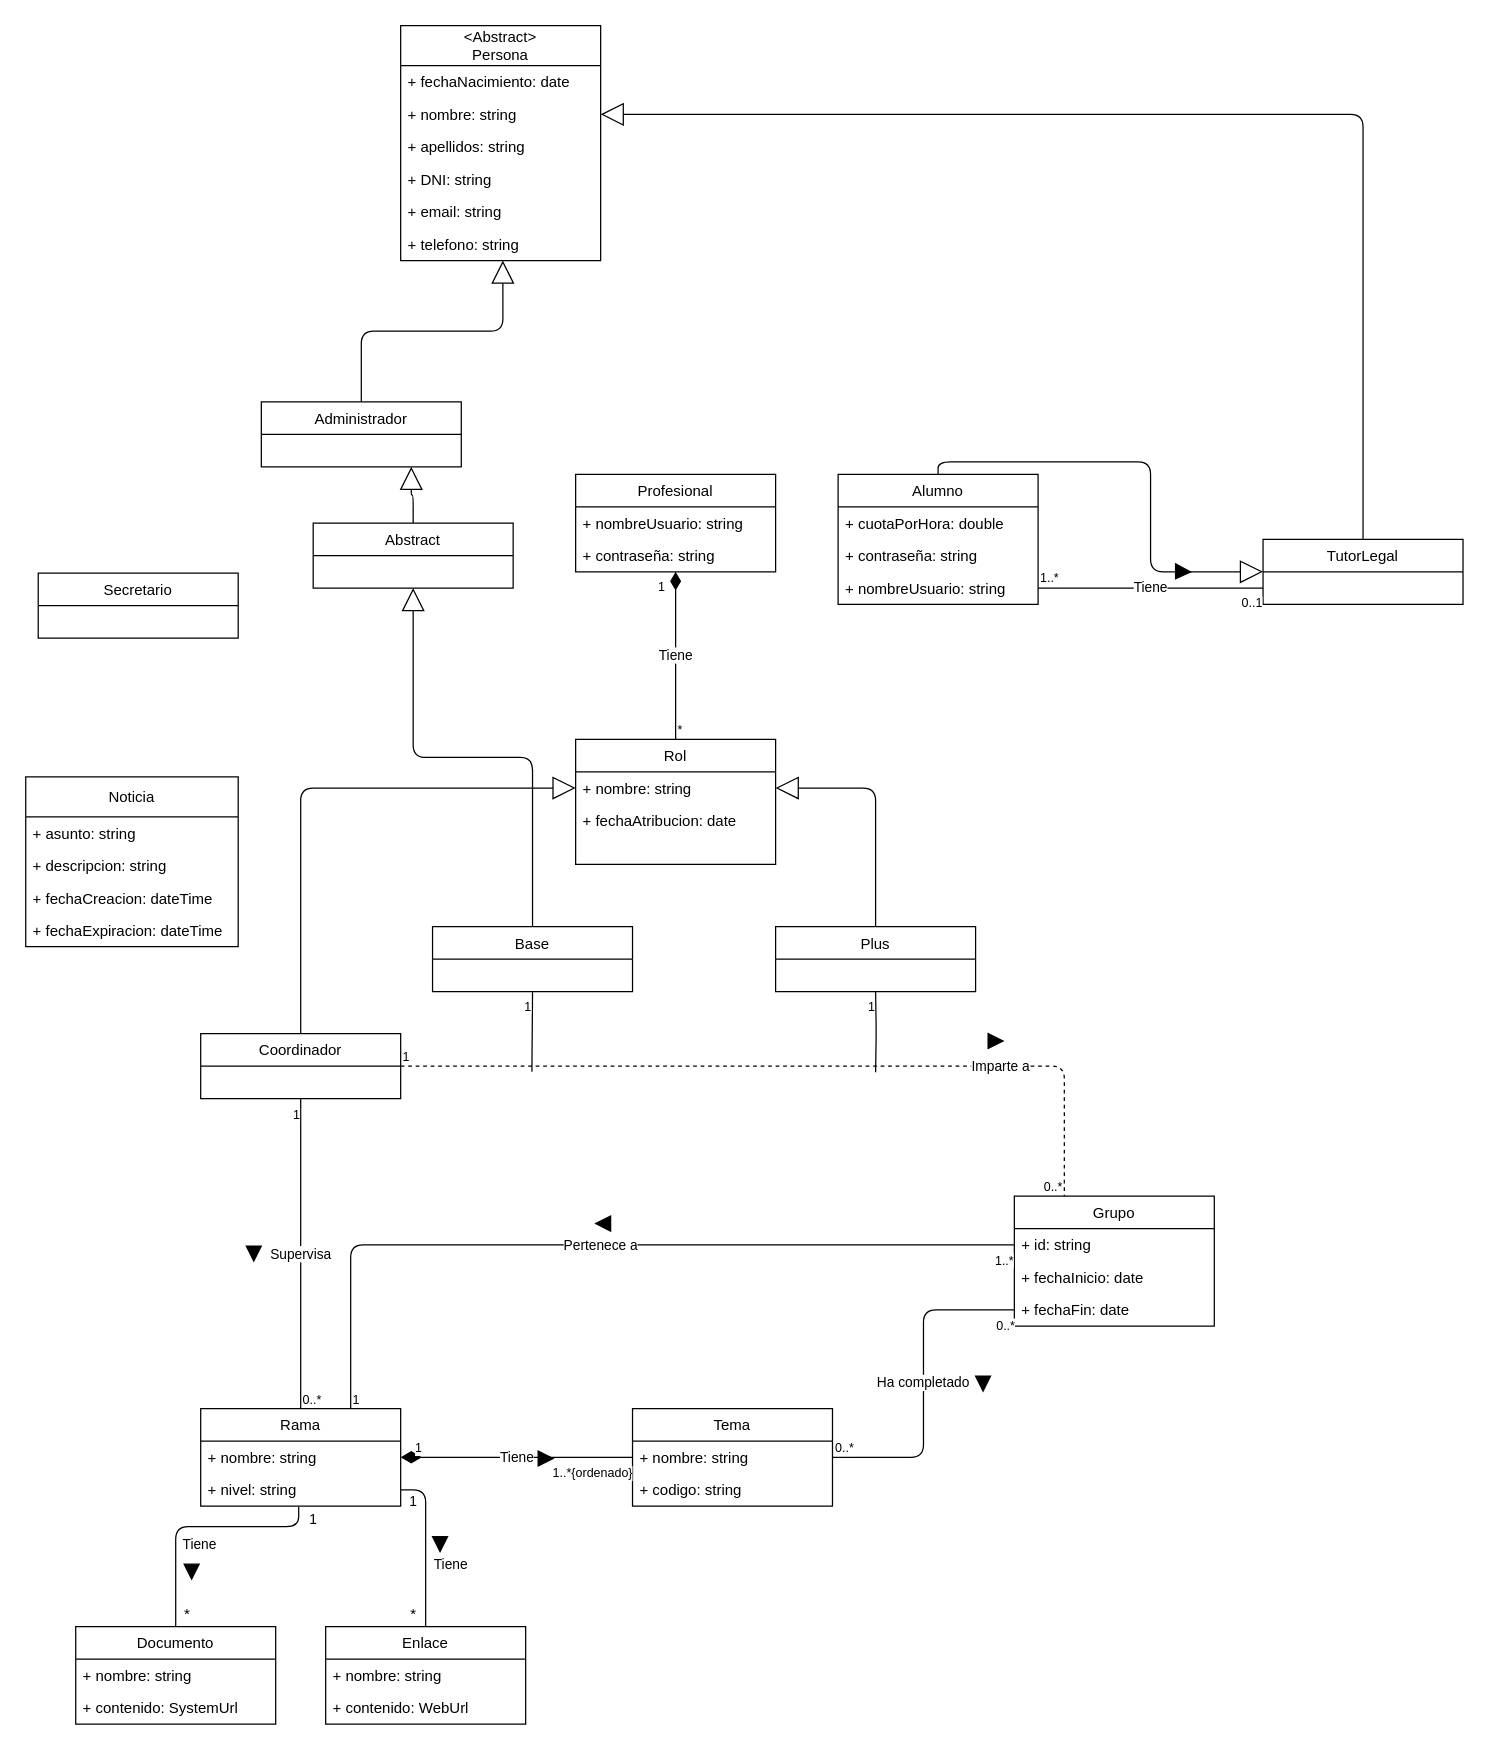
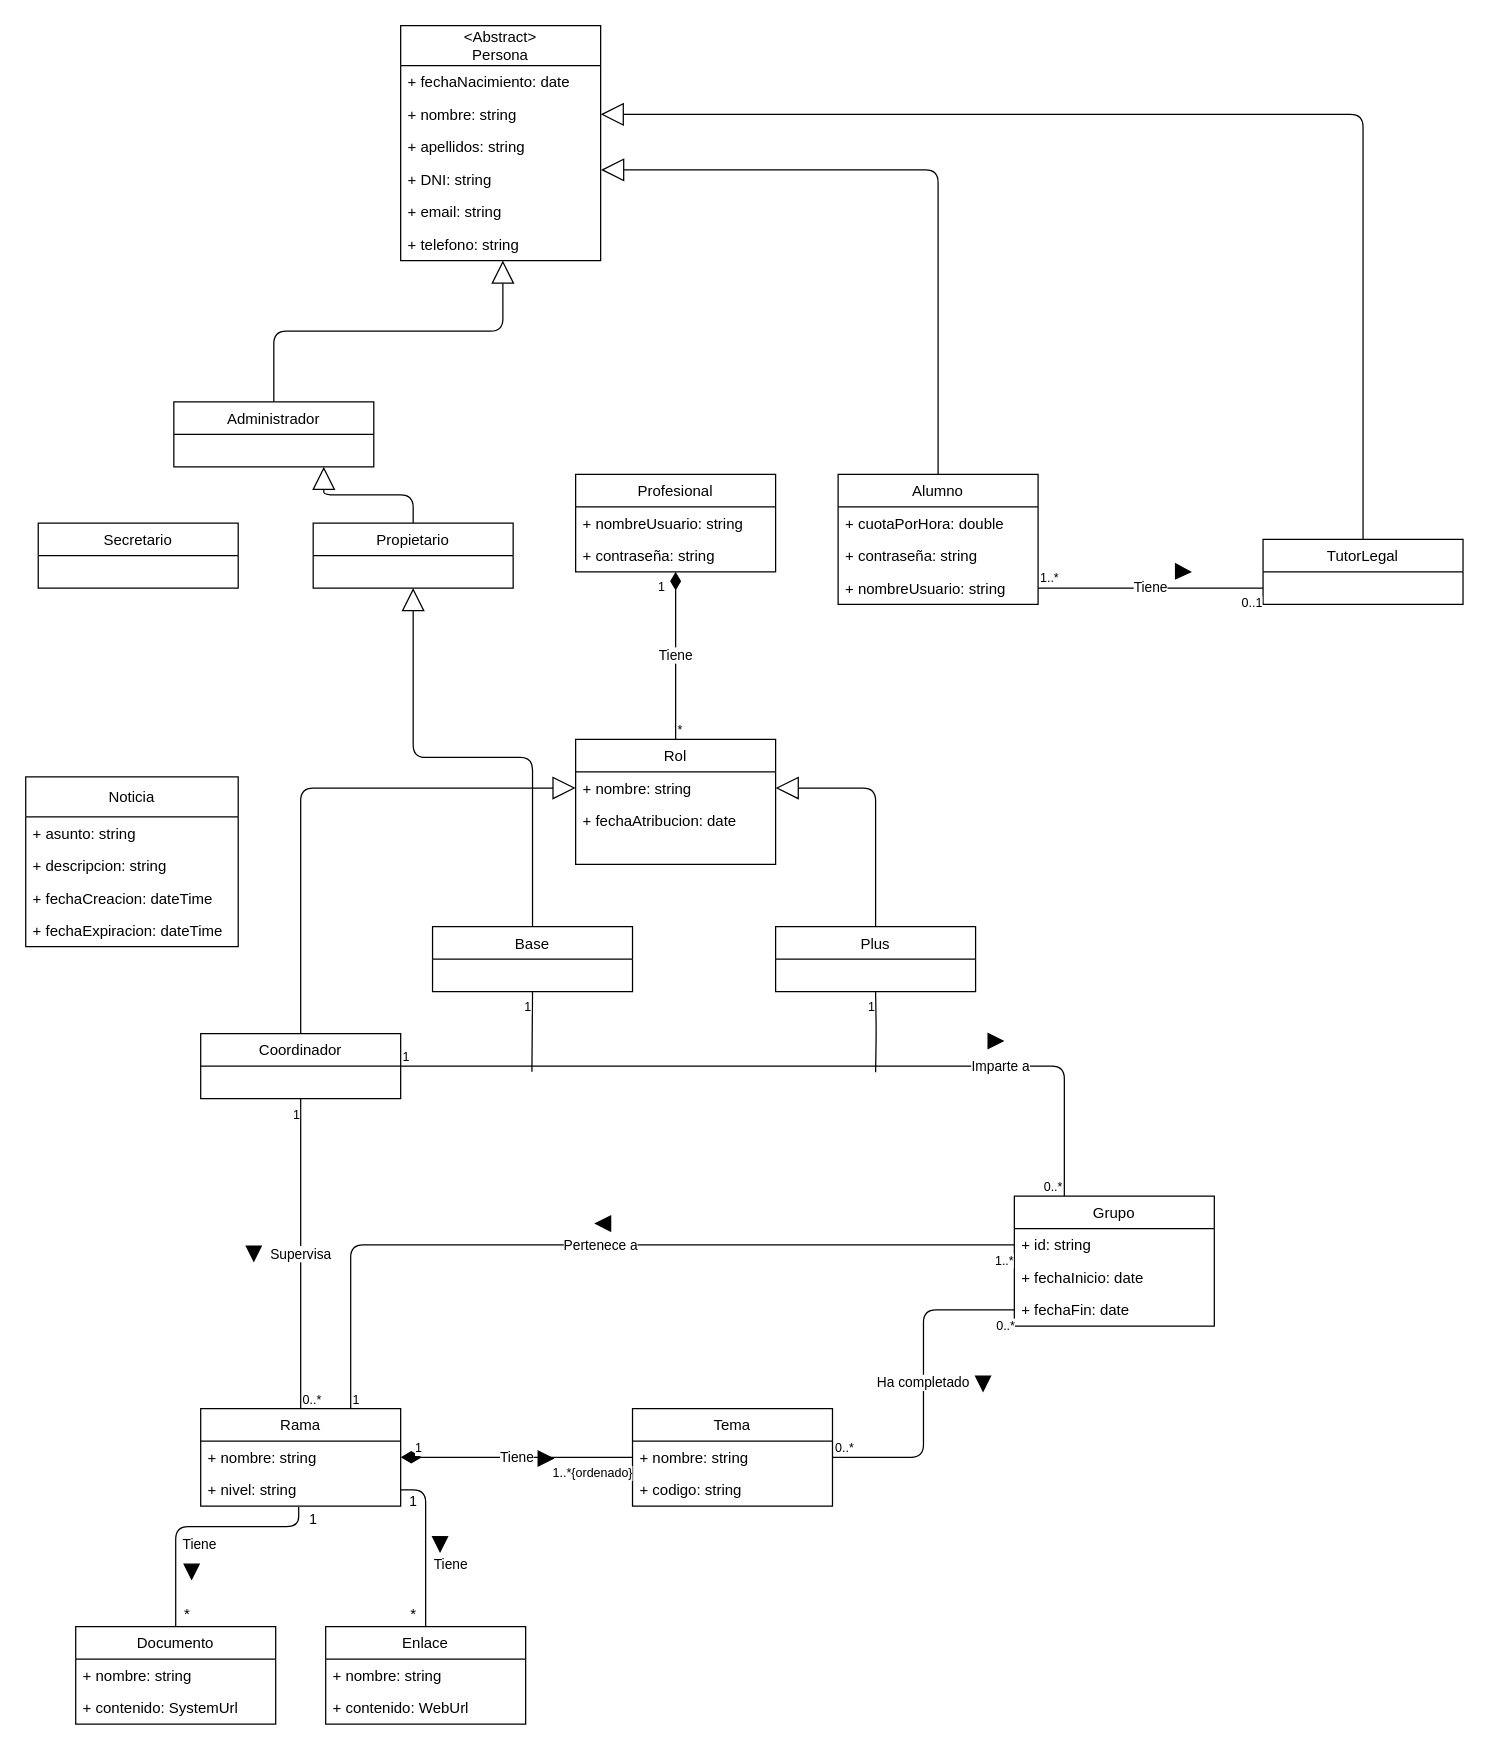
(361, 434) -> (274, 434)
(1102, 462) -> (925, 170)
(413, 540) -> (413, 540)
(138, 606) -> (138, 556)
(686, 1066) -> (686, 1066)
